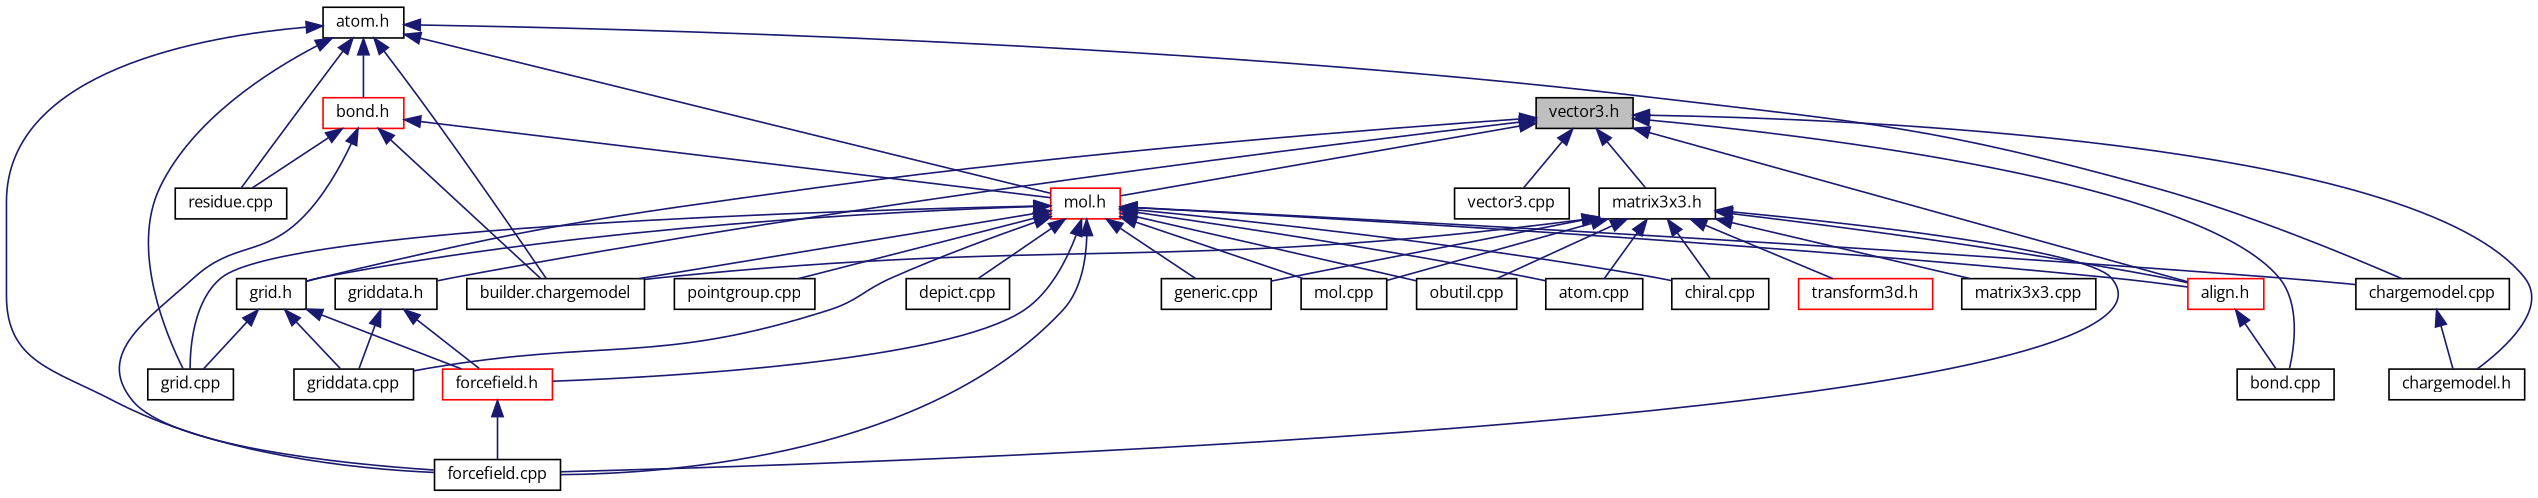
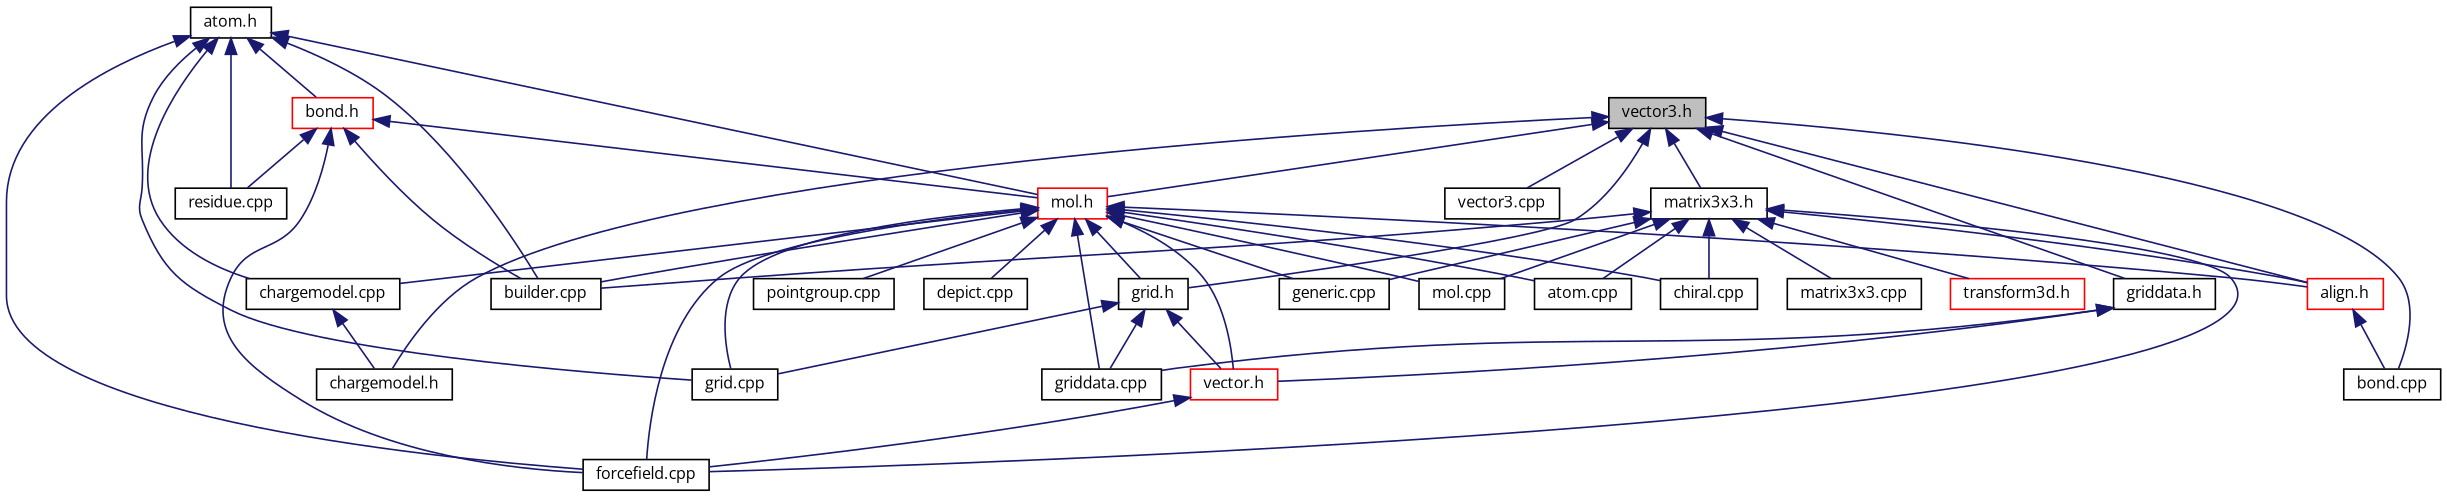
(556, 294) -> (546, 294)
(1467, 294) -> none
(498, 384) -> (1234, 384)
